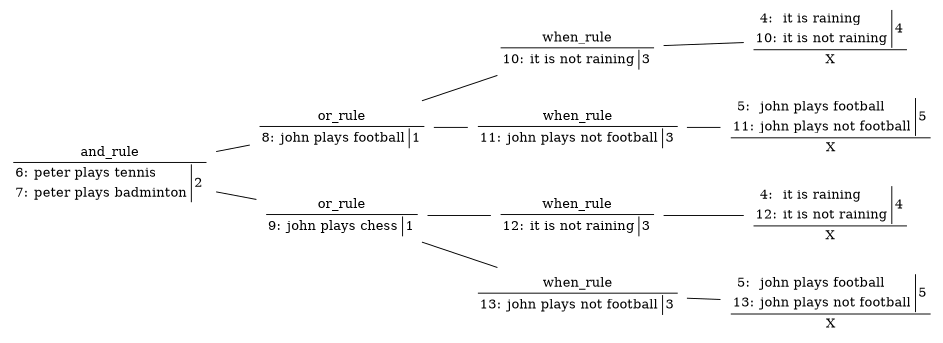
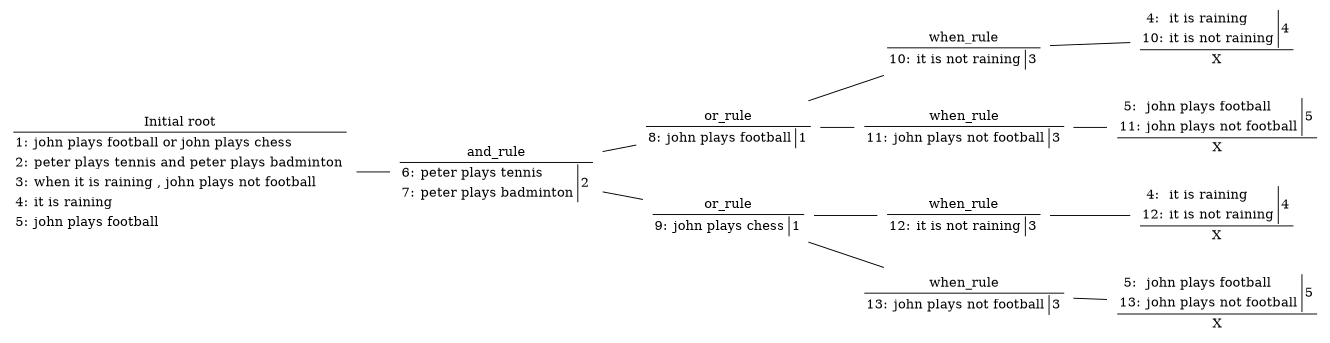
none -> (180, 172)
